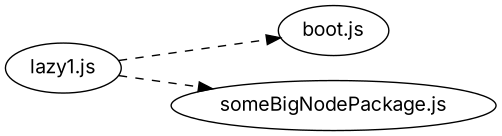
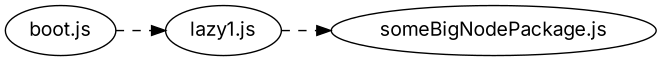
(193, 50) -> (134, 31)
